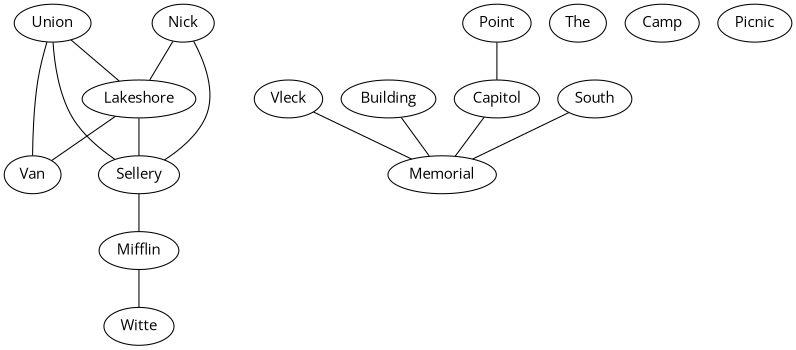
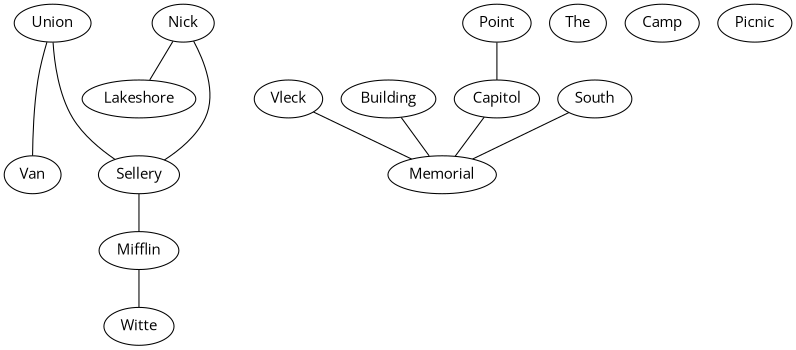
(95, 60) -> none
(139, 137) -> none
(80, 141) -> none
